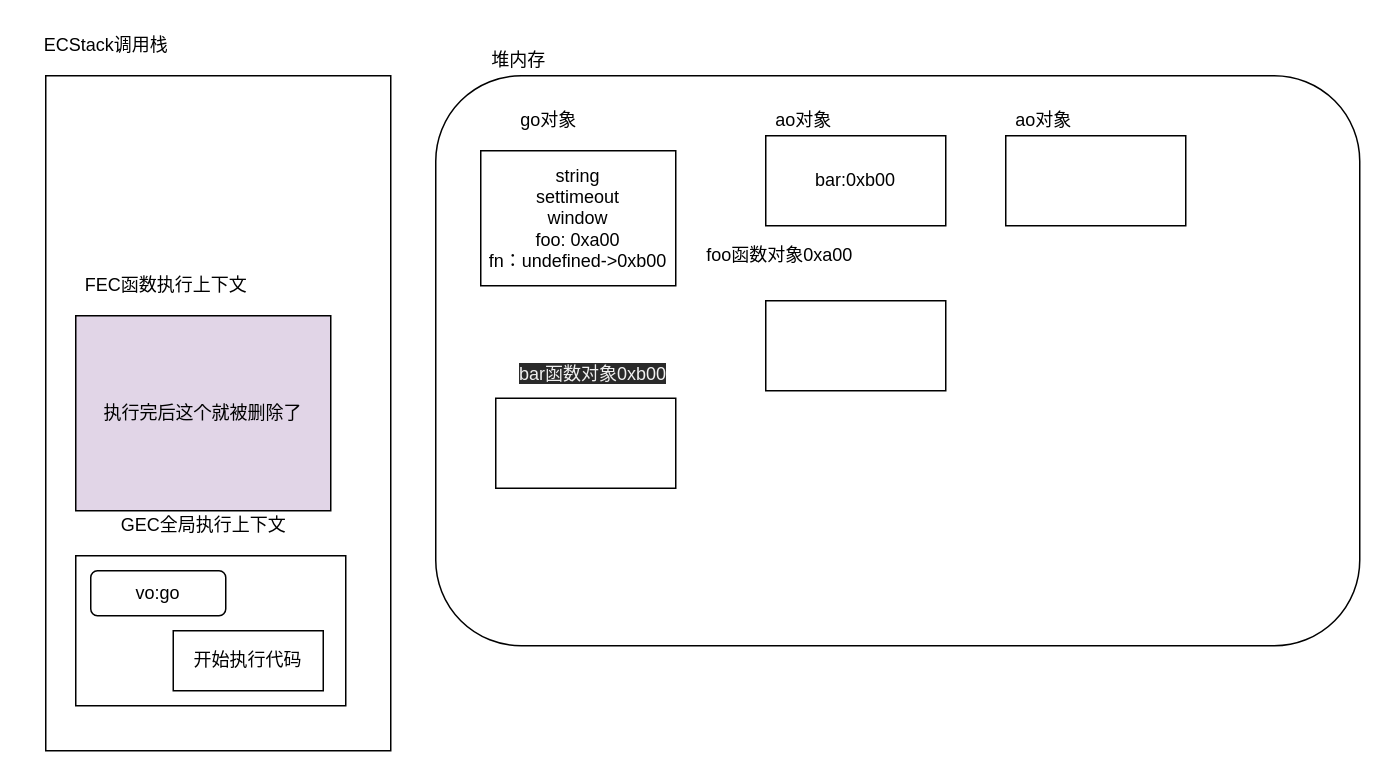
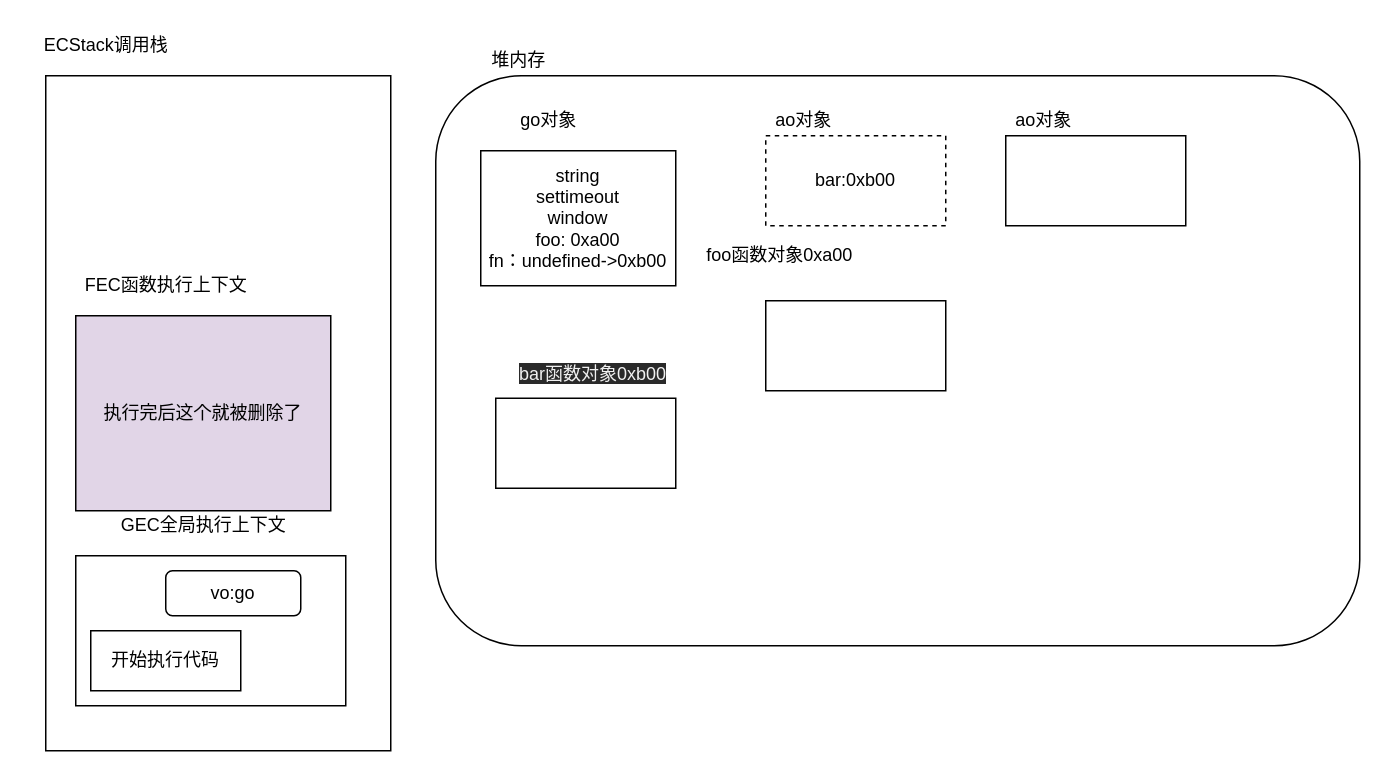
(856, 181) -> (856, 181)
(158, 593) -> (233, 593)
(248, 661) -> (166, 661)
